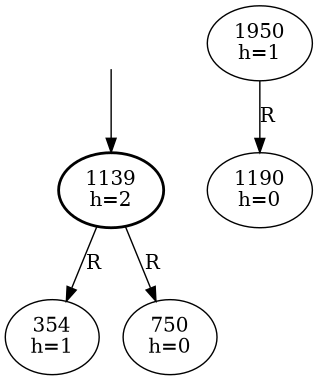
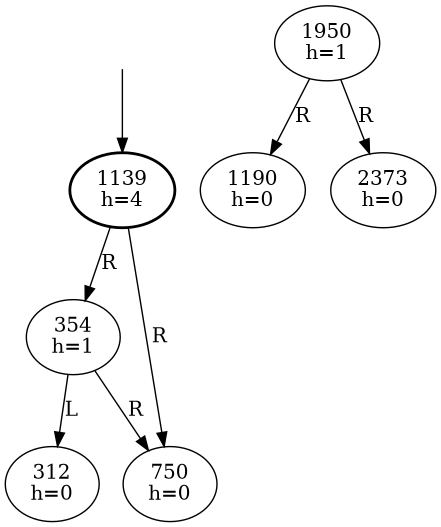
(111, 190) -> (122, 190)
none -> (383, 190)
none -> (118, 405)
none -> (52, 484)
